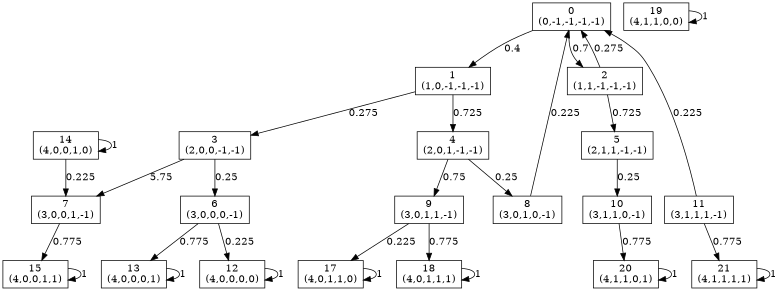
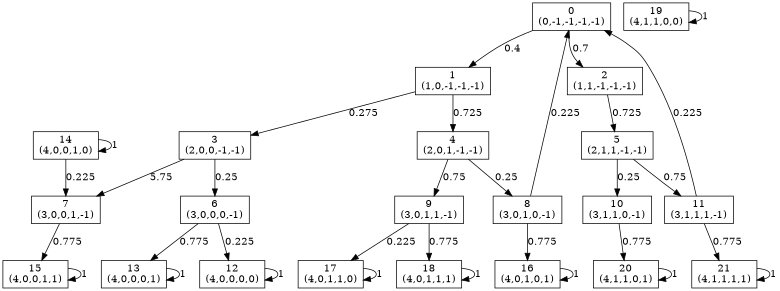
(593, 52) -> none
none -> (654, 176)
none -> (528, 274)
